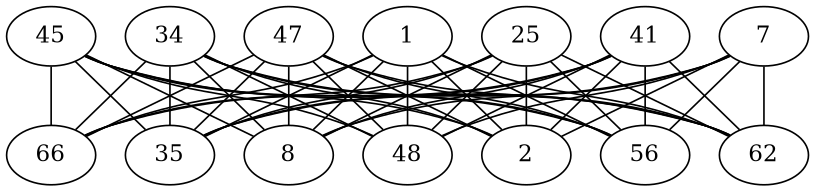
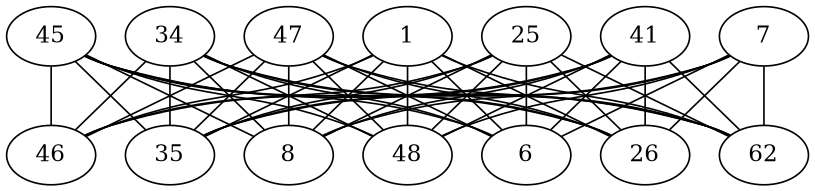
(51, 155) -> (51, 155)
(526, 155) -> (526, 155)
(645, 155) -> (645, 155)
